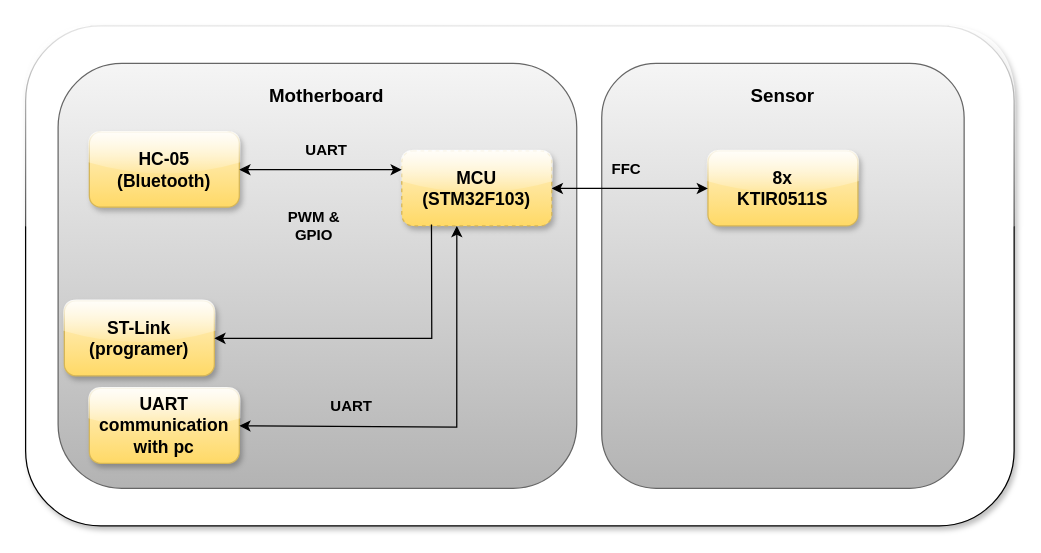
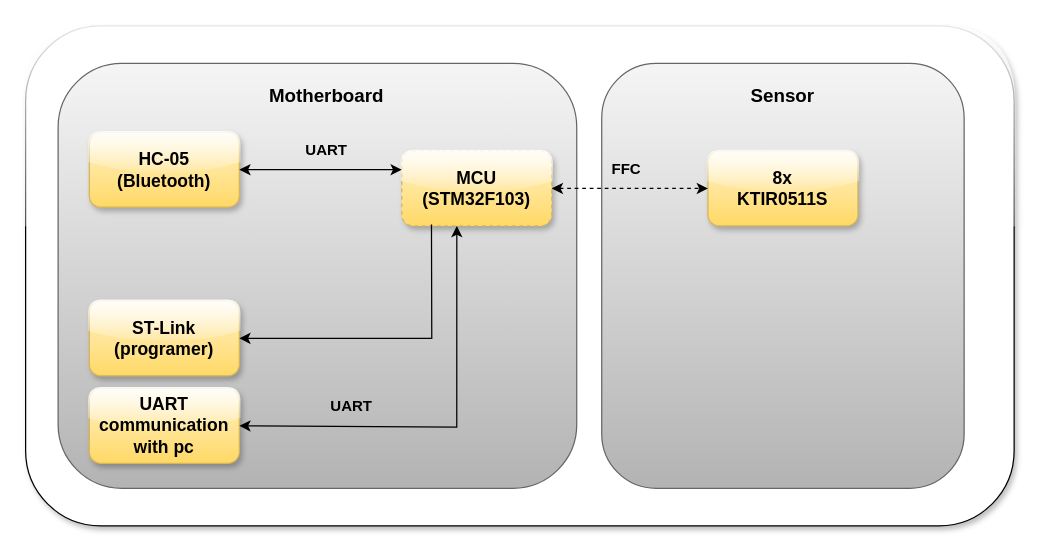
(631, 188) -> (631, 188)
(314, 226) -> none
(139, 338) -> (164, 338)
